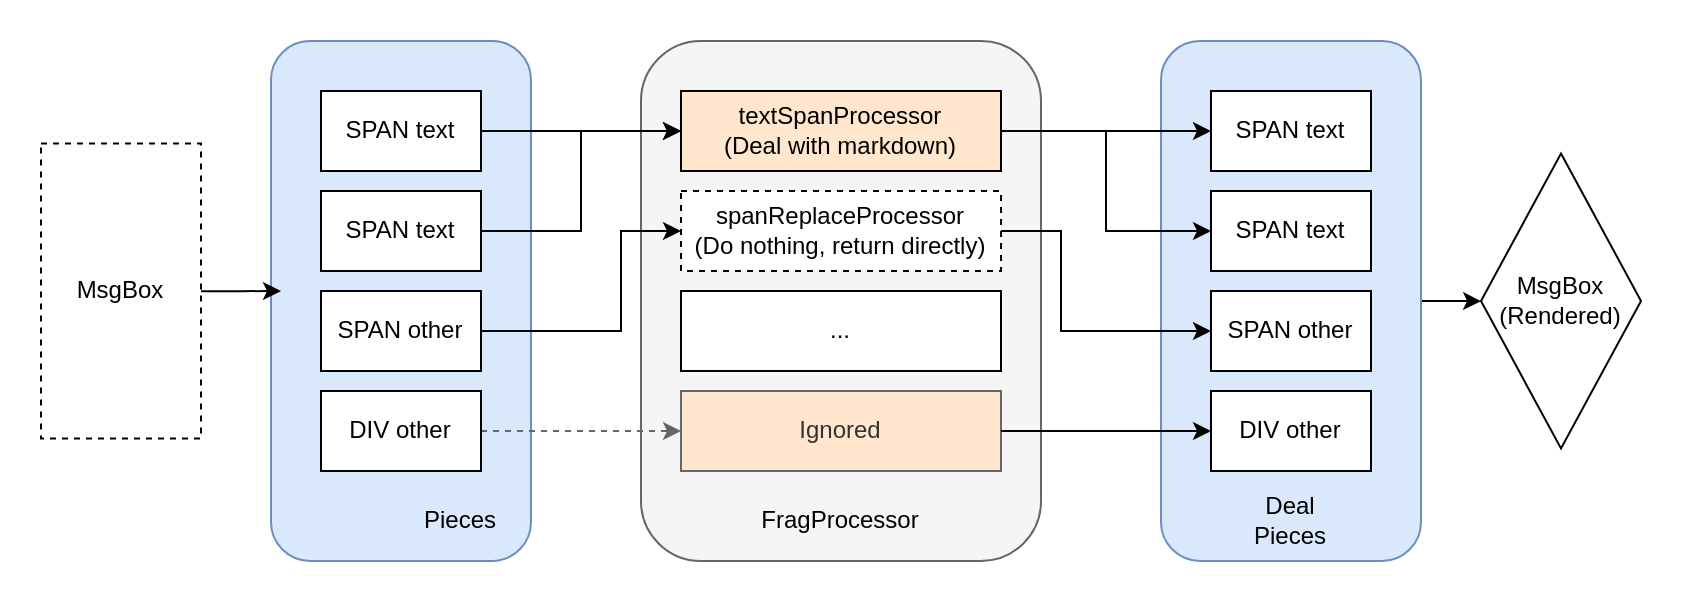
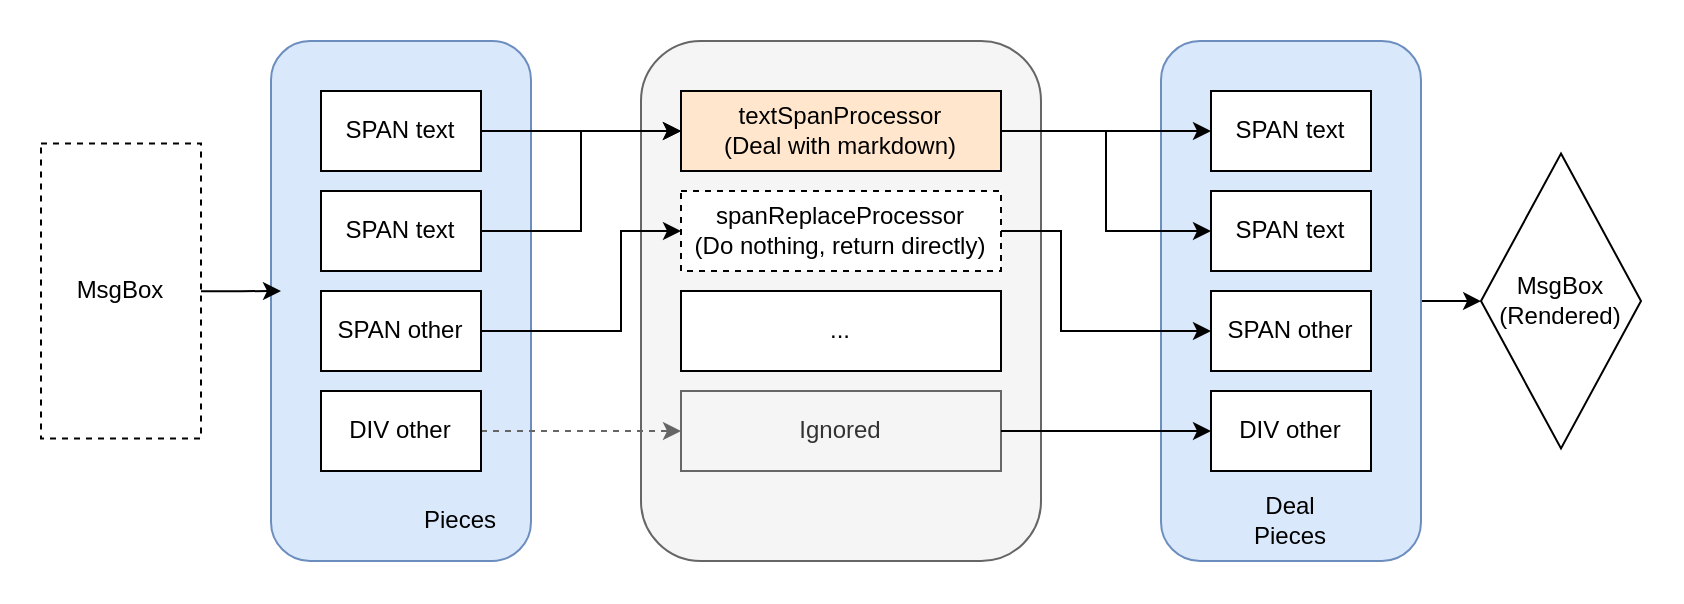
(841, 431) -> (841, 431)
(841, 521) -> none
